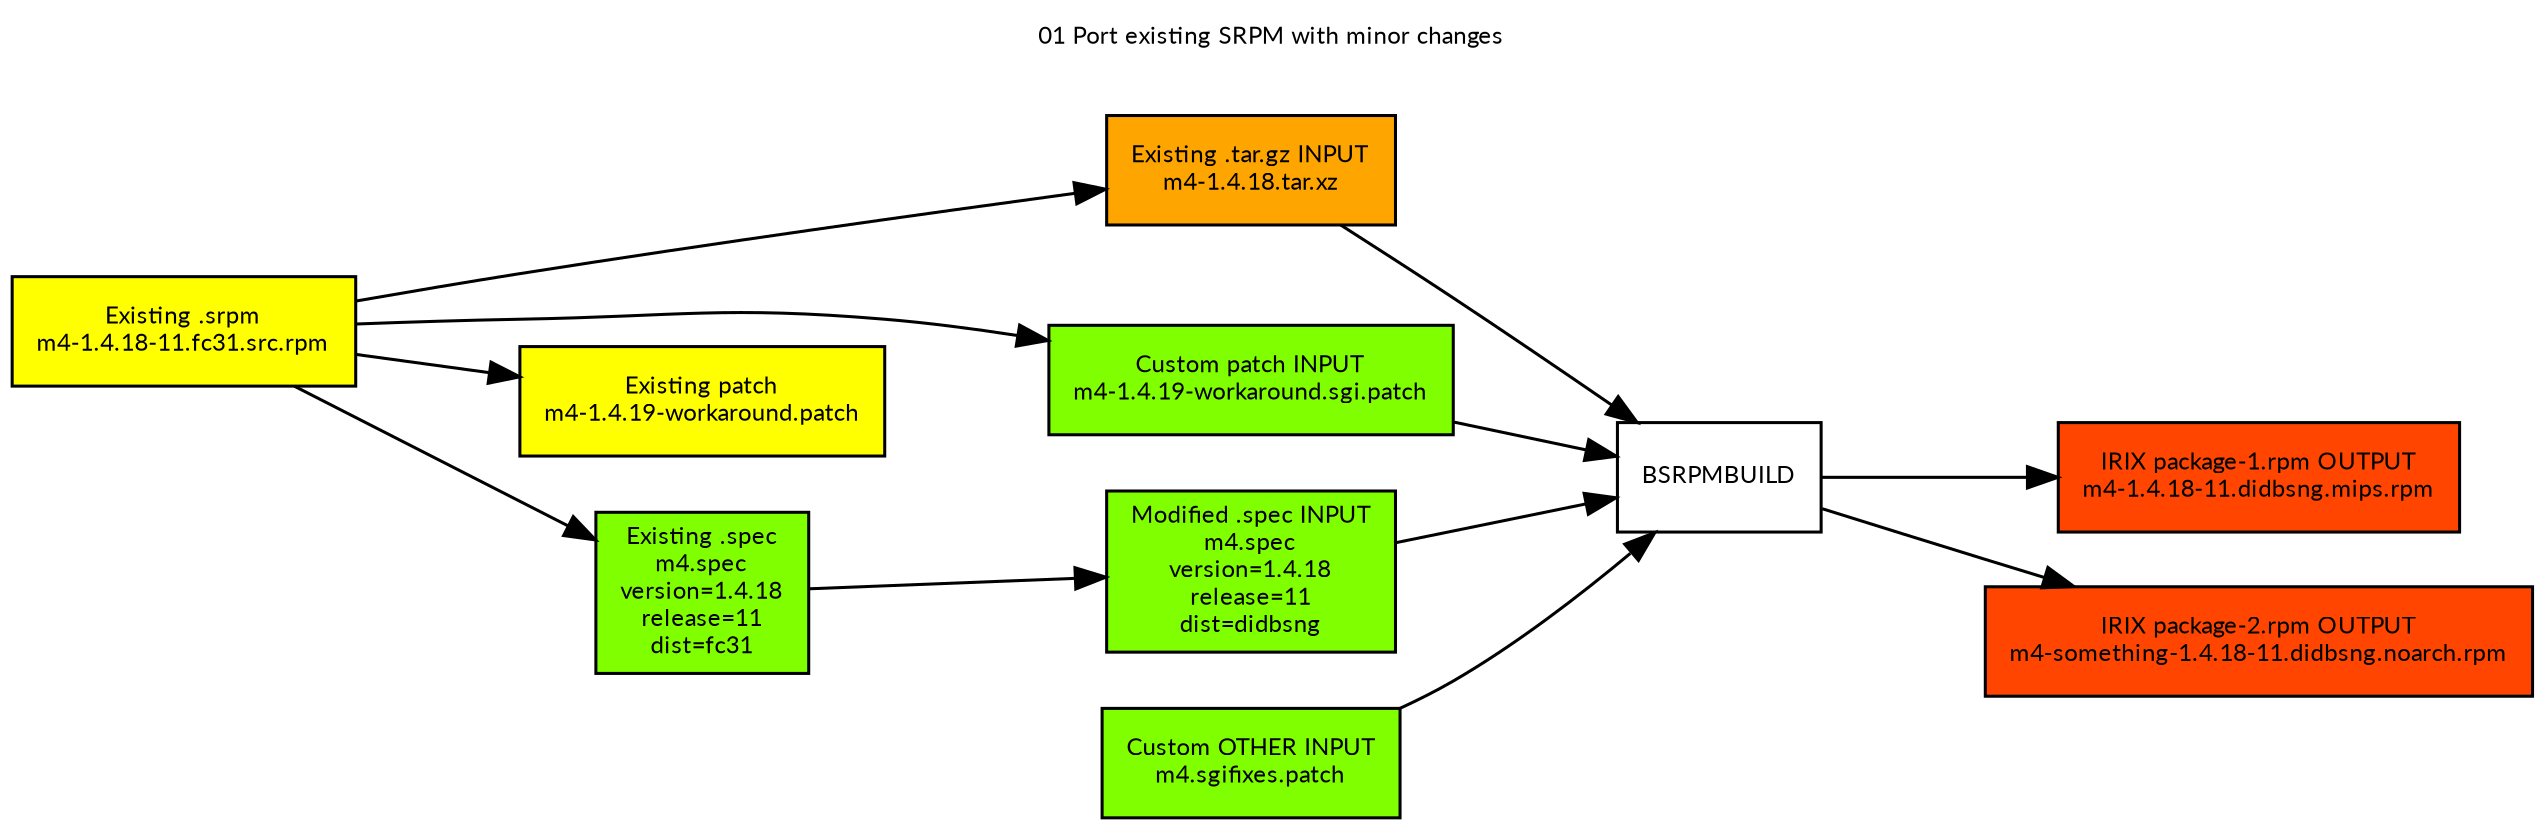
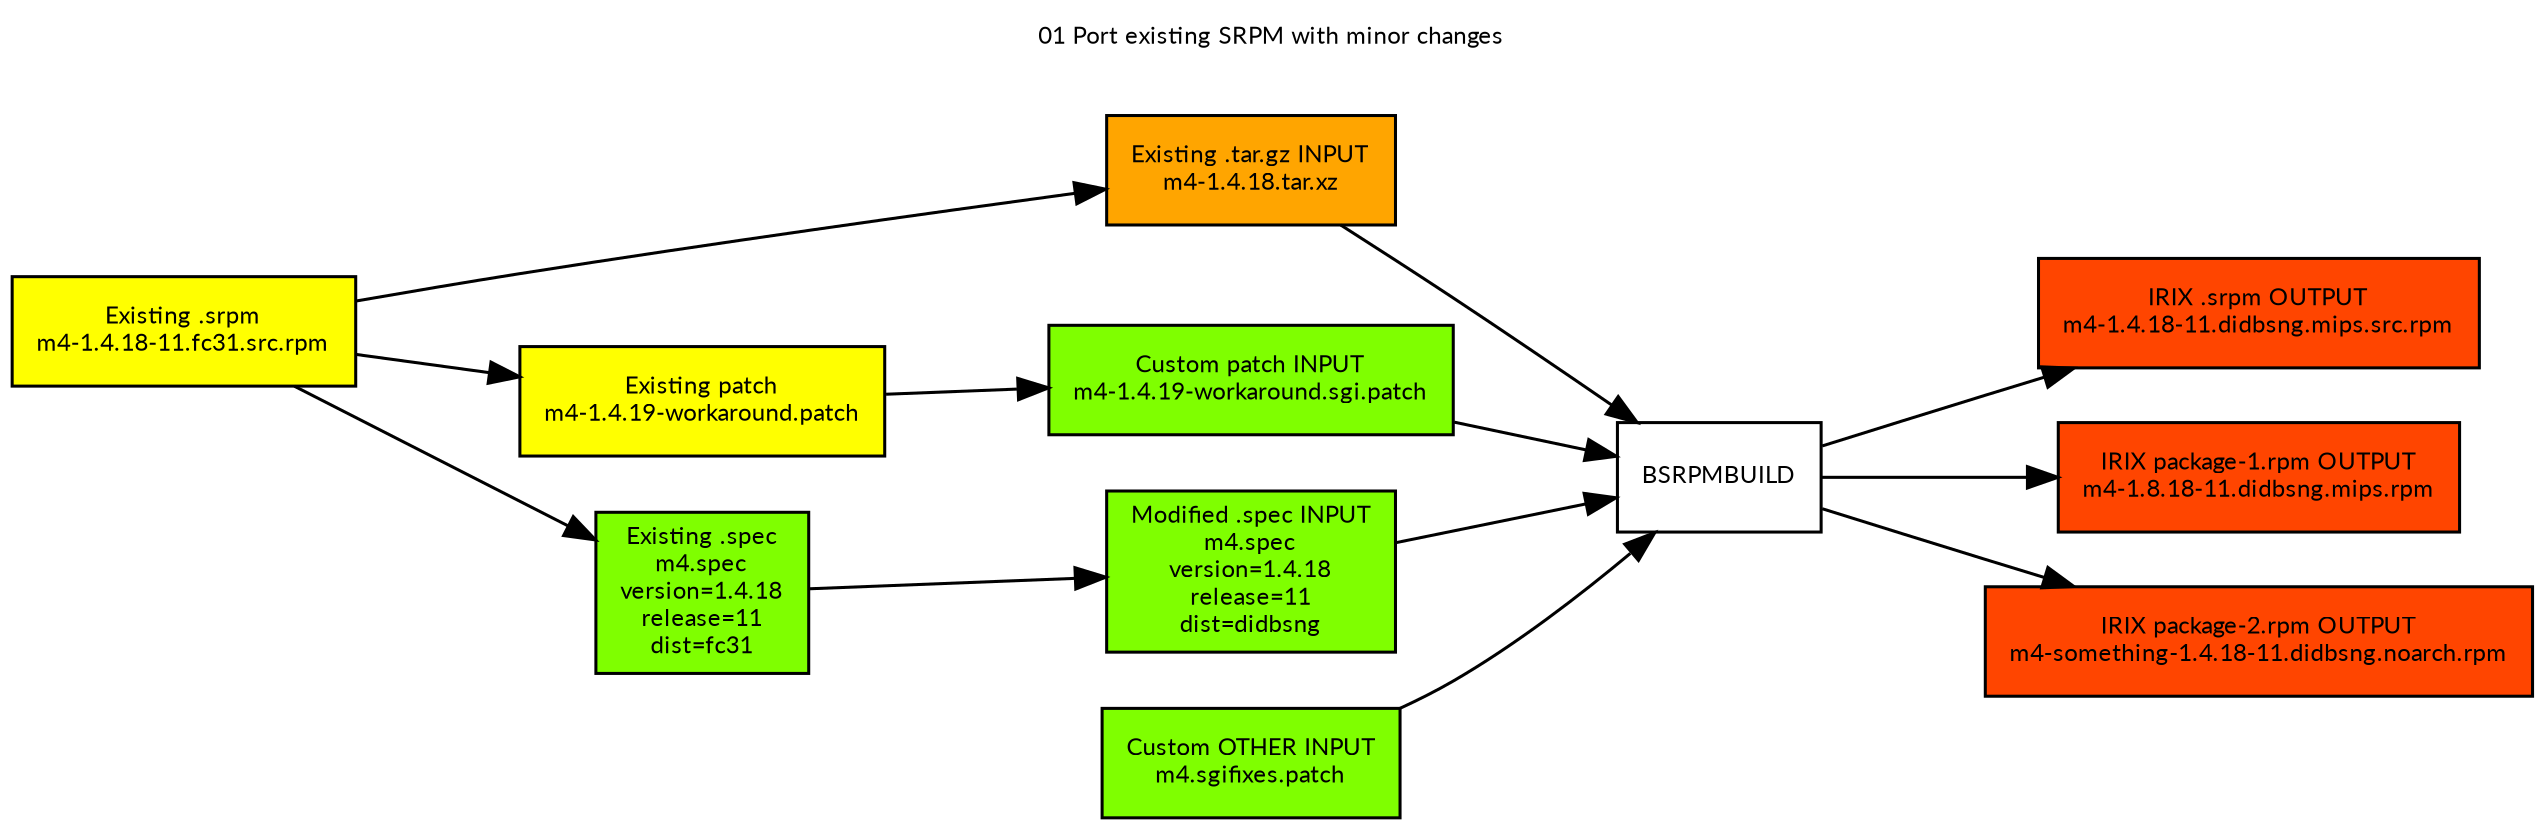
none -> (2259, 313)
(688, 314) -> (952, 392)
(2259, 477) -> (2259, 477)
